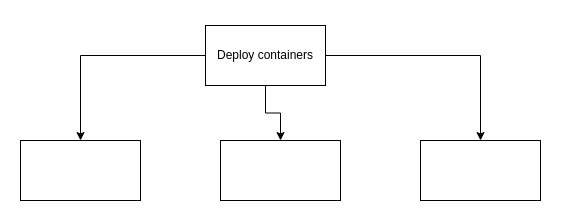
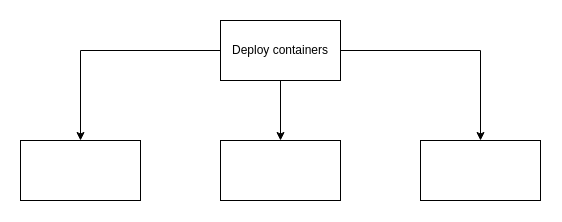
(266, 56) -> (281, 51)
